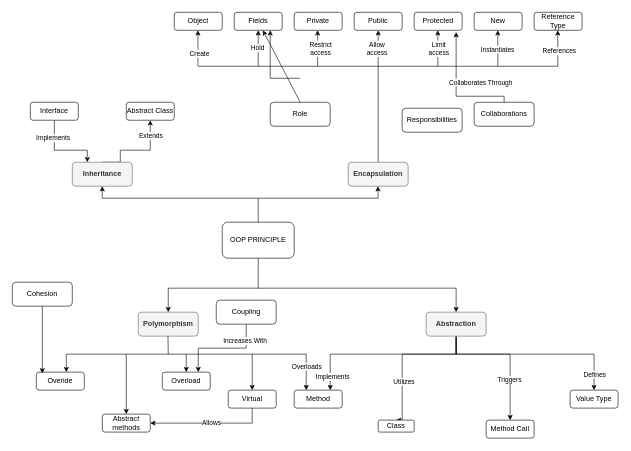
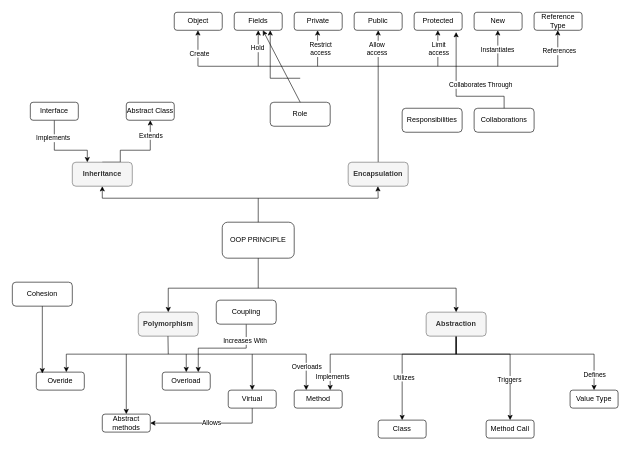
(504, 114) -> (504, 120)
(396, 426) -> (402, 429)
